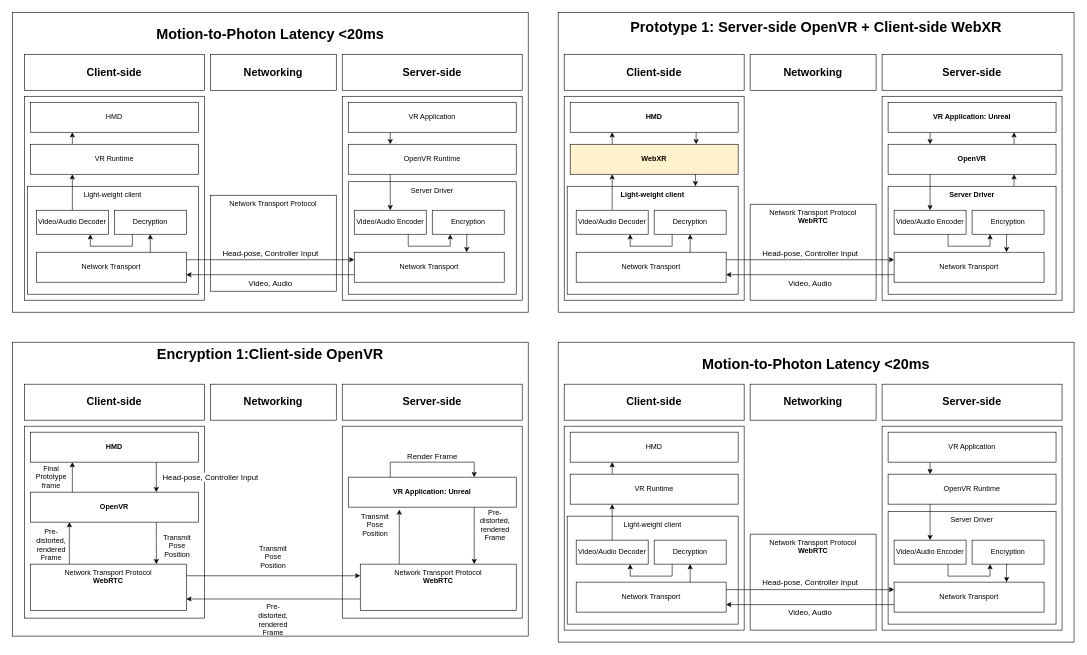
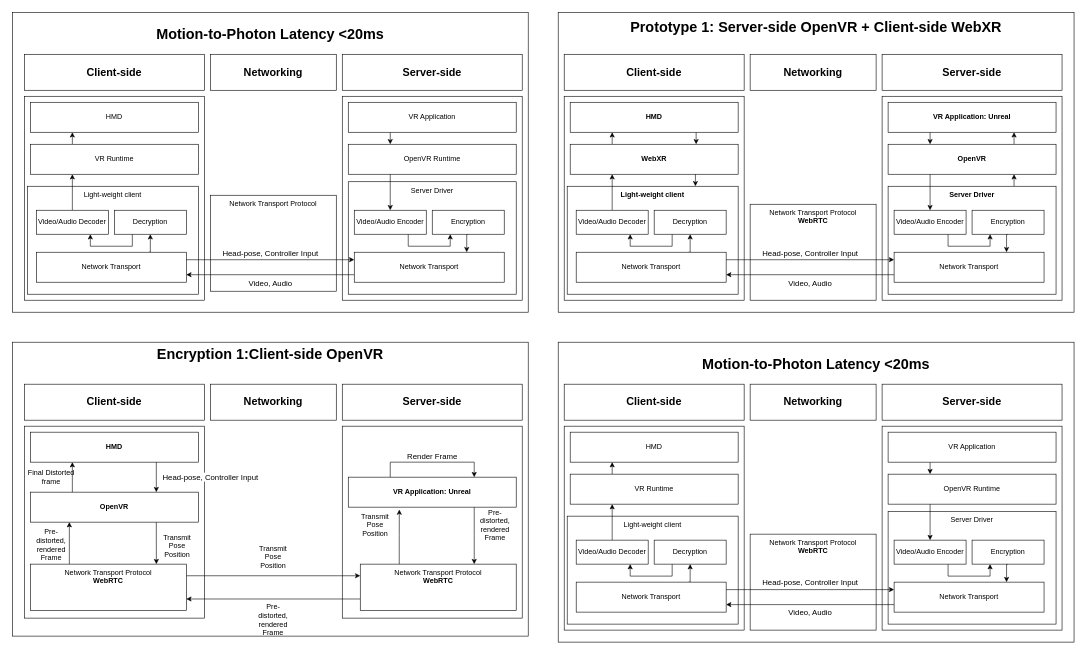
(654, 159) -> (654, 159)
(51, 477) -> (51, 477)
